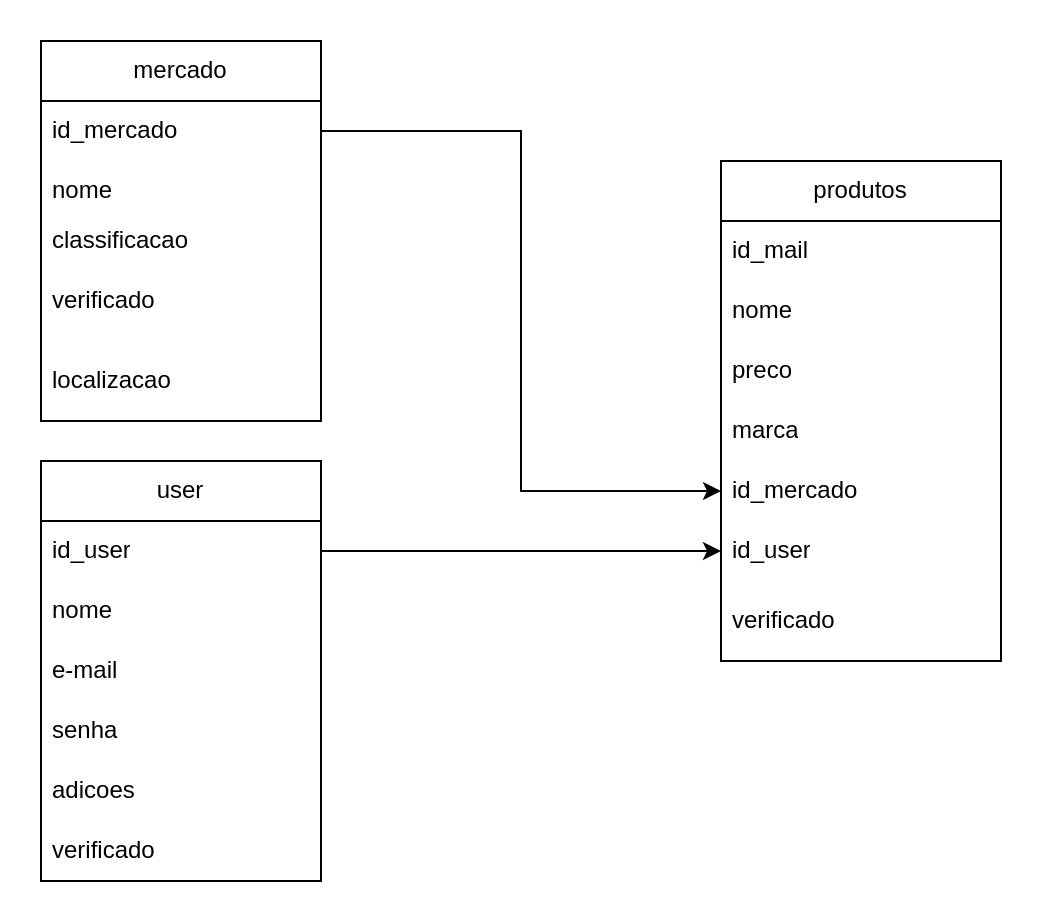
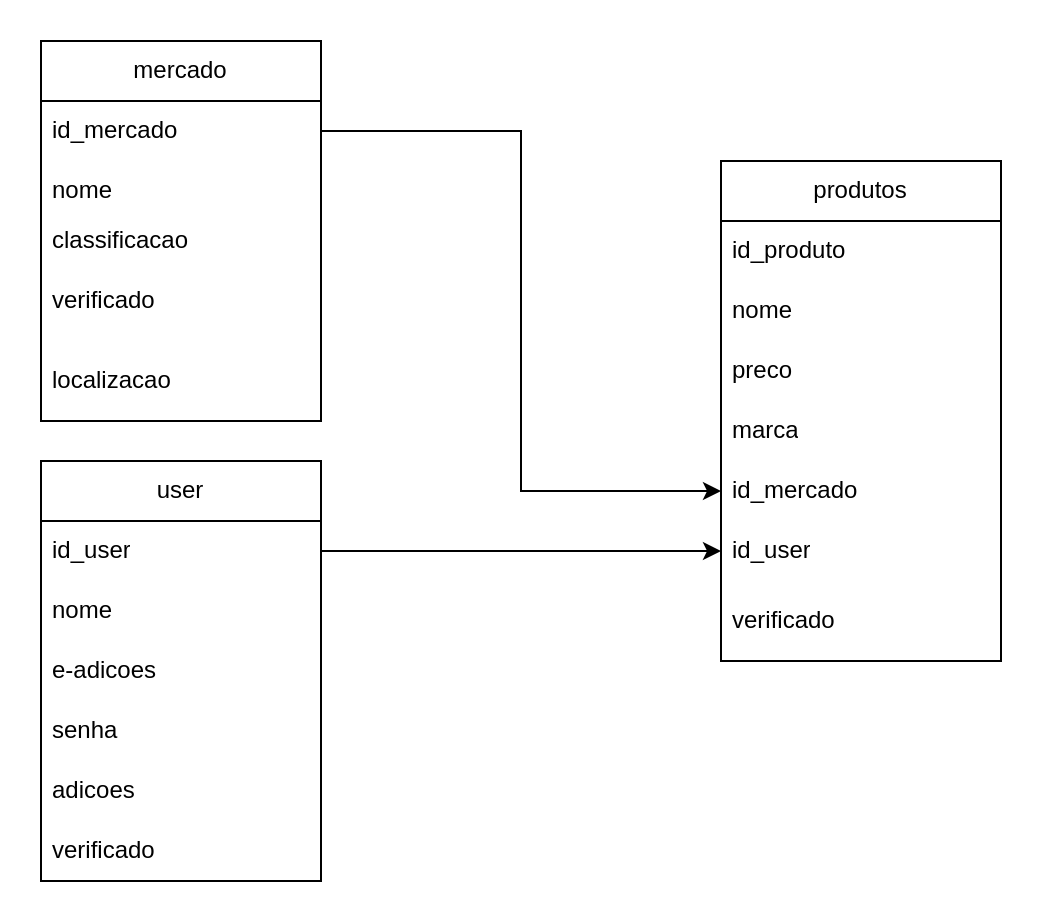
(771, 251) -> (797, 251)
(87, 671) -> (110, 671)
